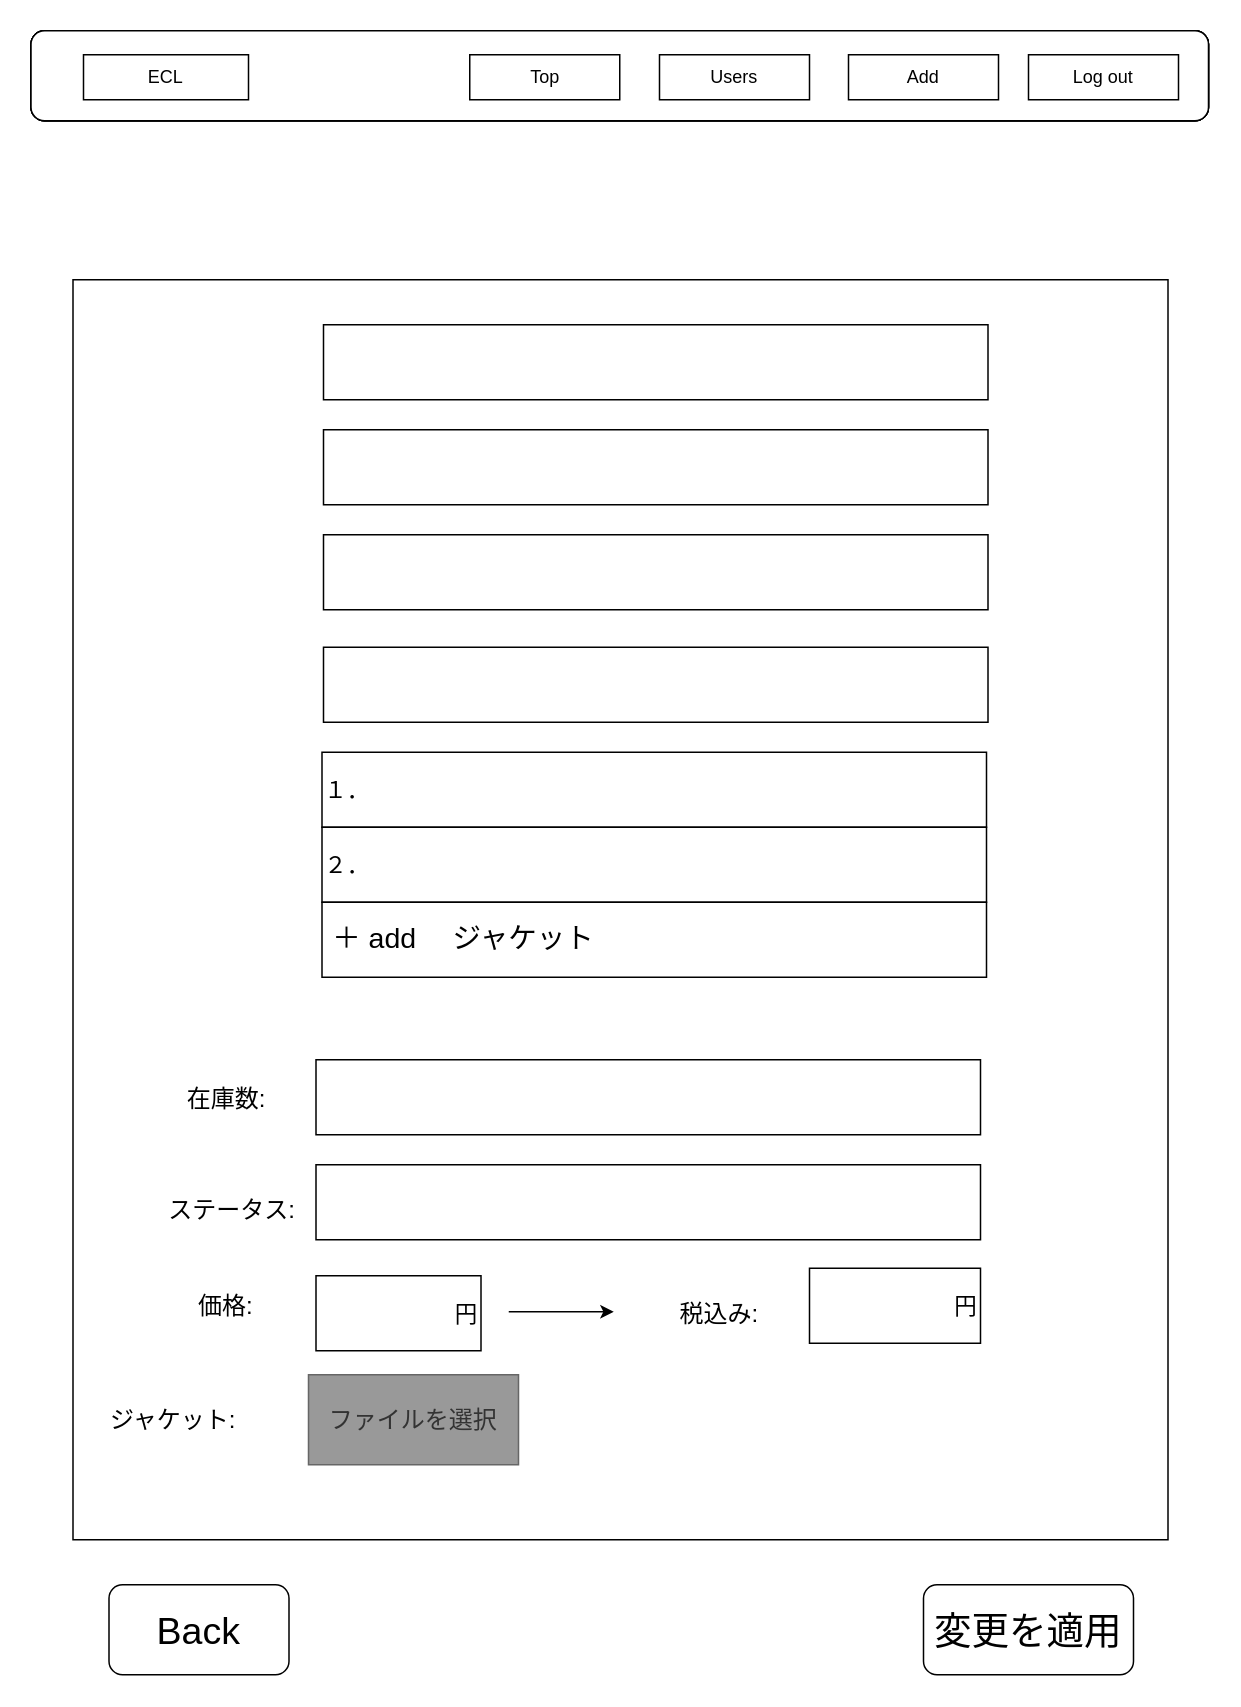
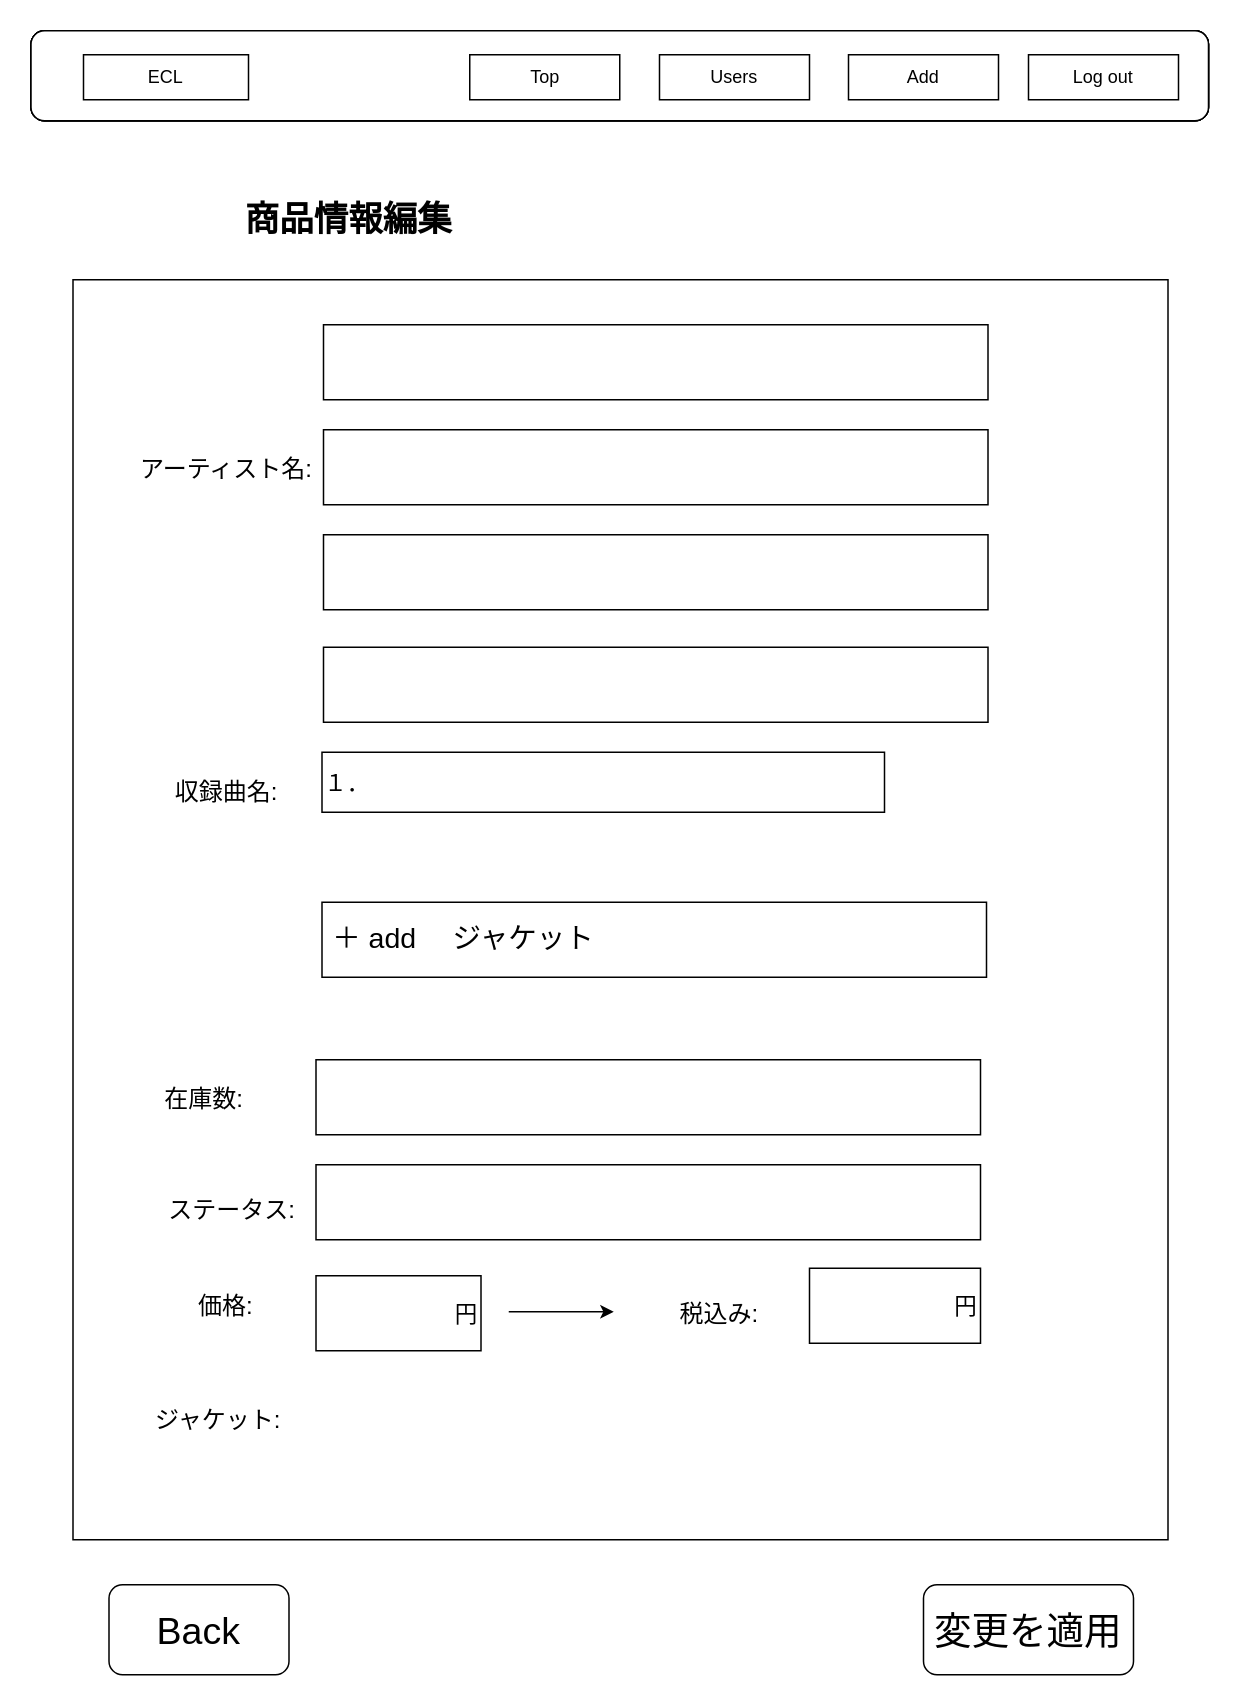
none -> (349, 220)
none -> (226, 467)
none -> (226, 790)
(654, 790) -> (603, 782)
(654, 865) -> none
(226, 1097) -> (203, 1097)
(173, 1420) -> (218, 1420)
(413, 1420) -> none
